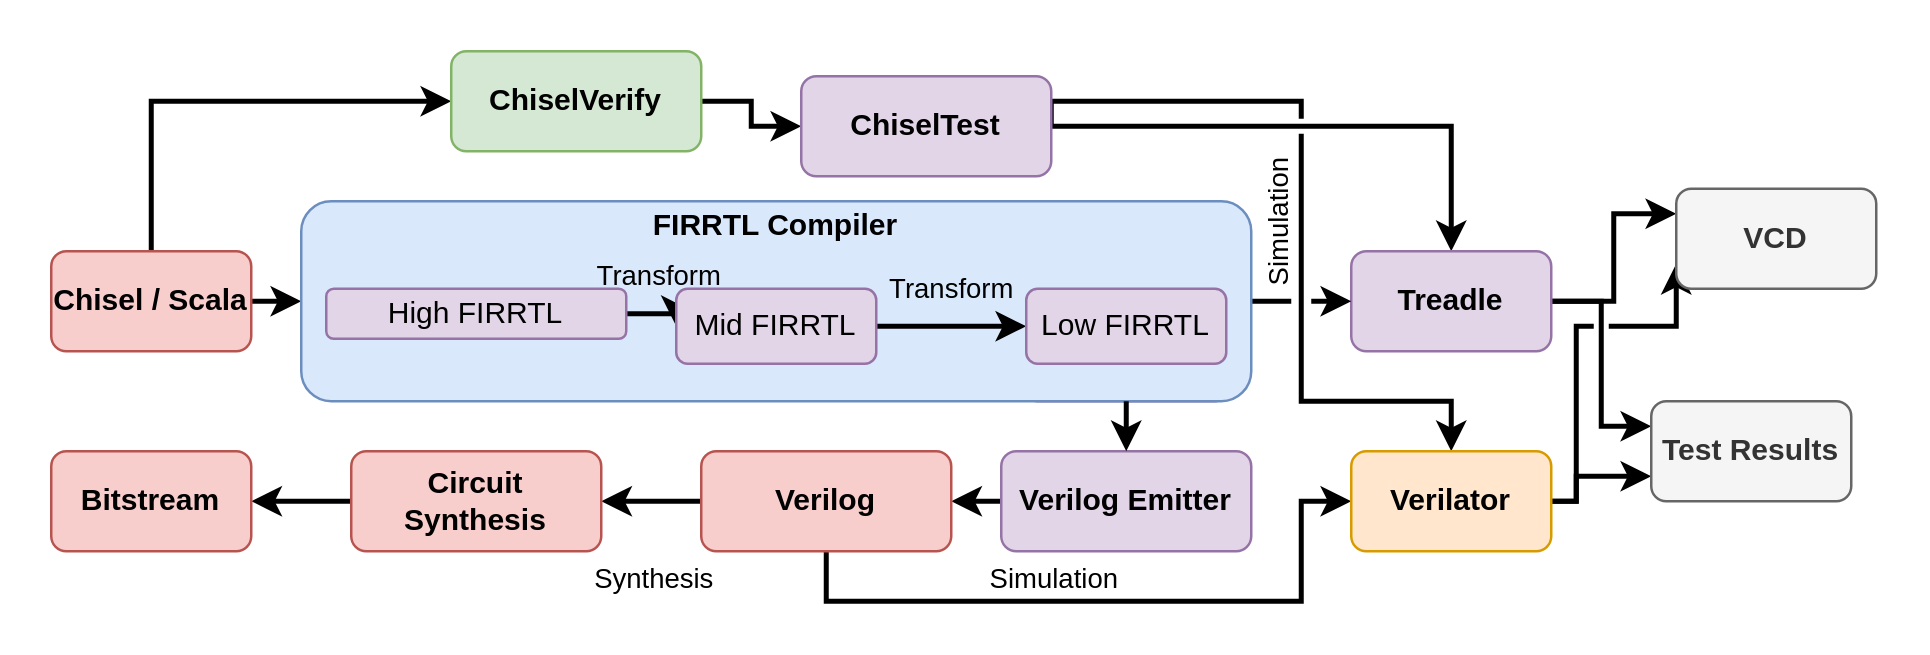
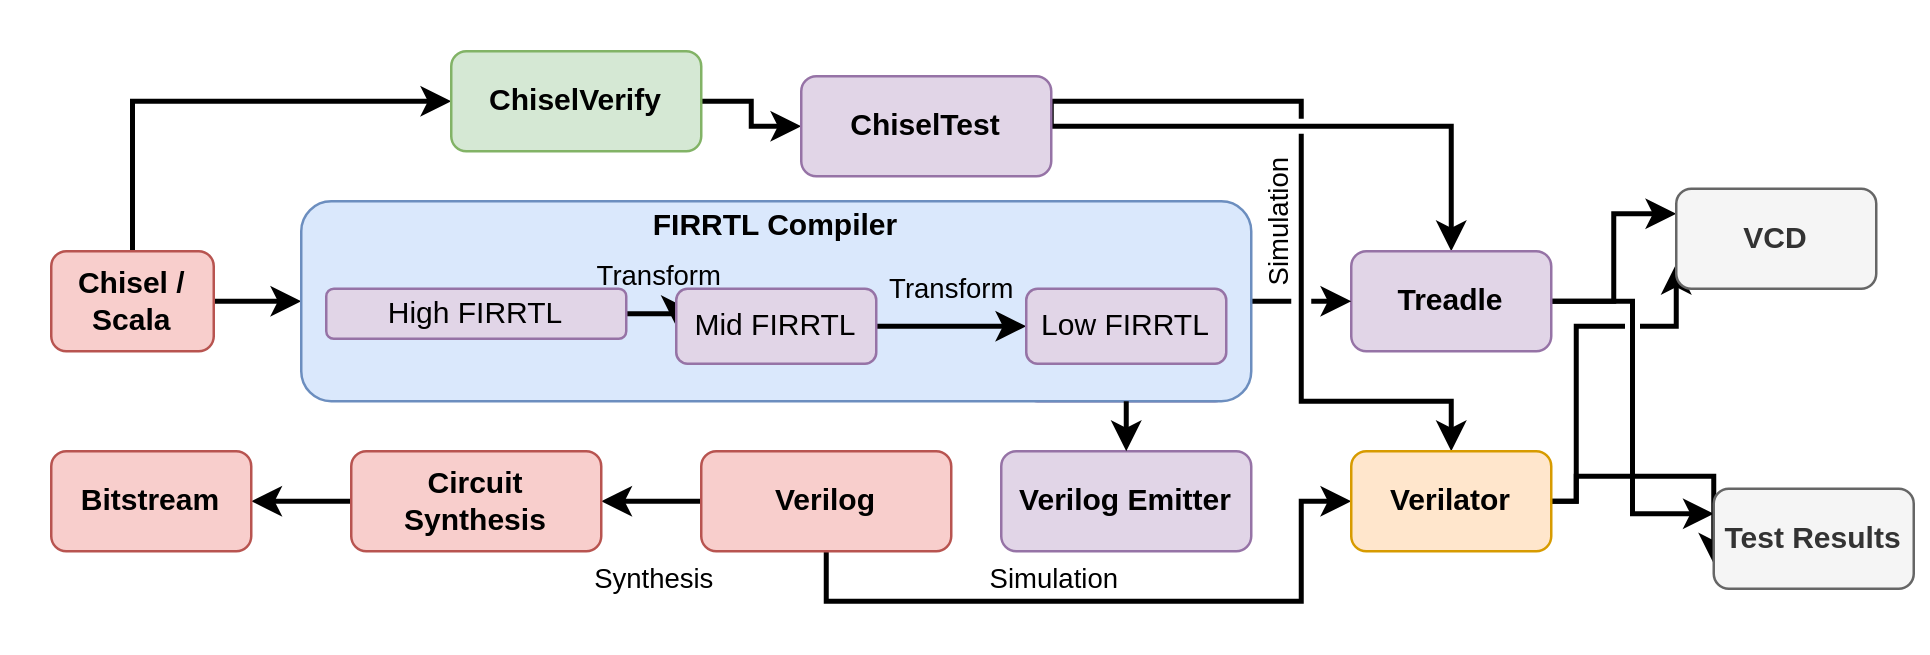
(151, 301) -> (133, 301)
(1751, 451) -> (1814, 539)
(987, 501) -> none
